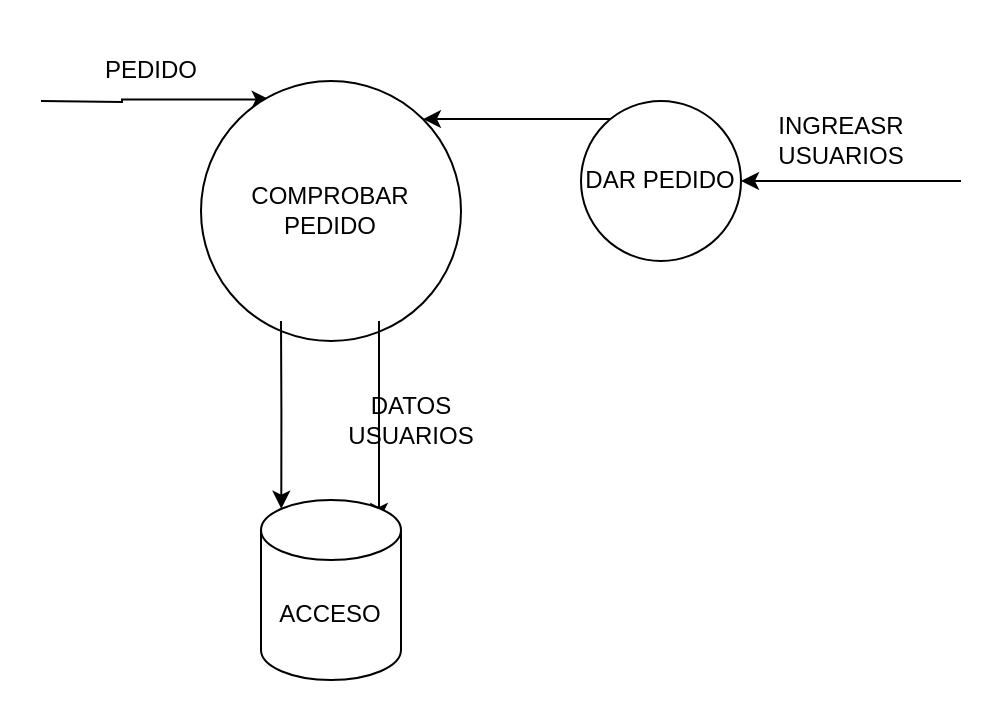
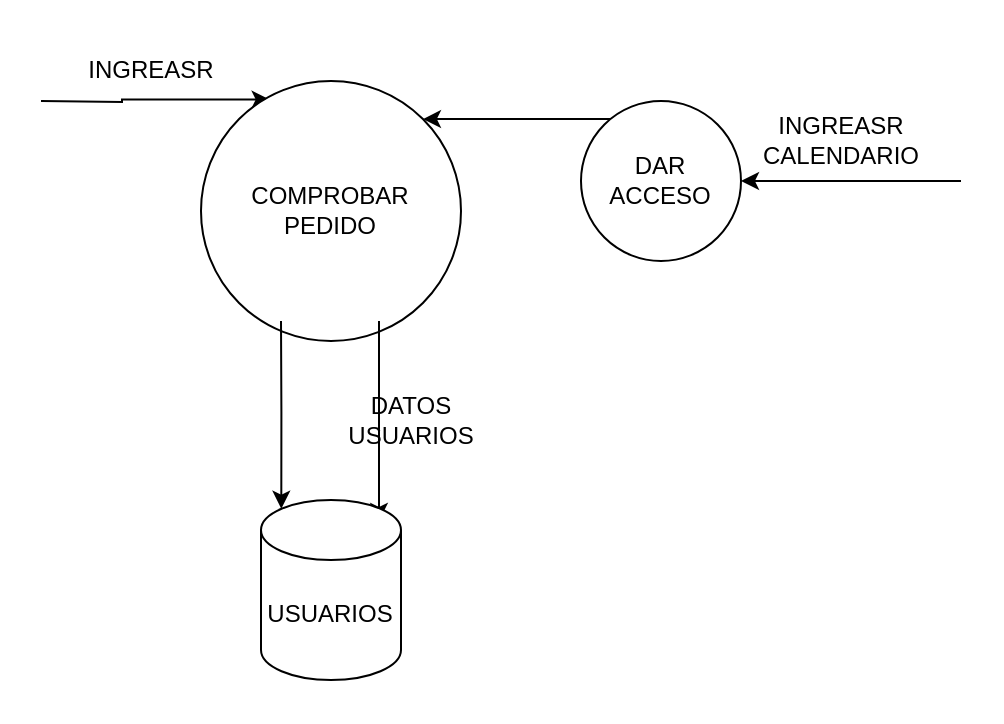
(152, 71) -> (152, 71)
(842, 141) -> (842, 141)
(661, 181) -> (661, 181)
(331, 615) -> (331, 615)
